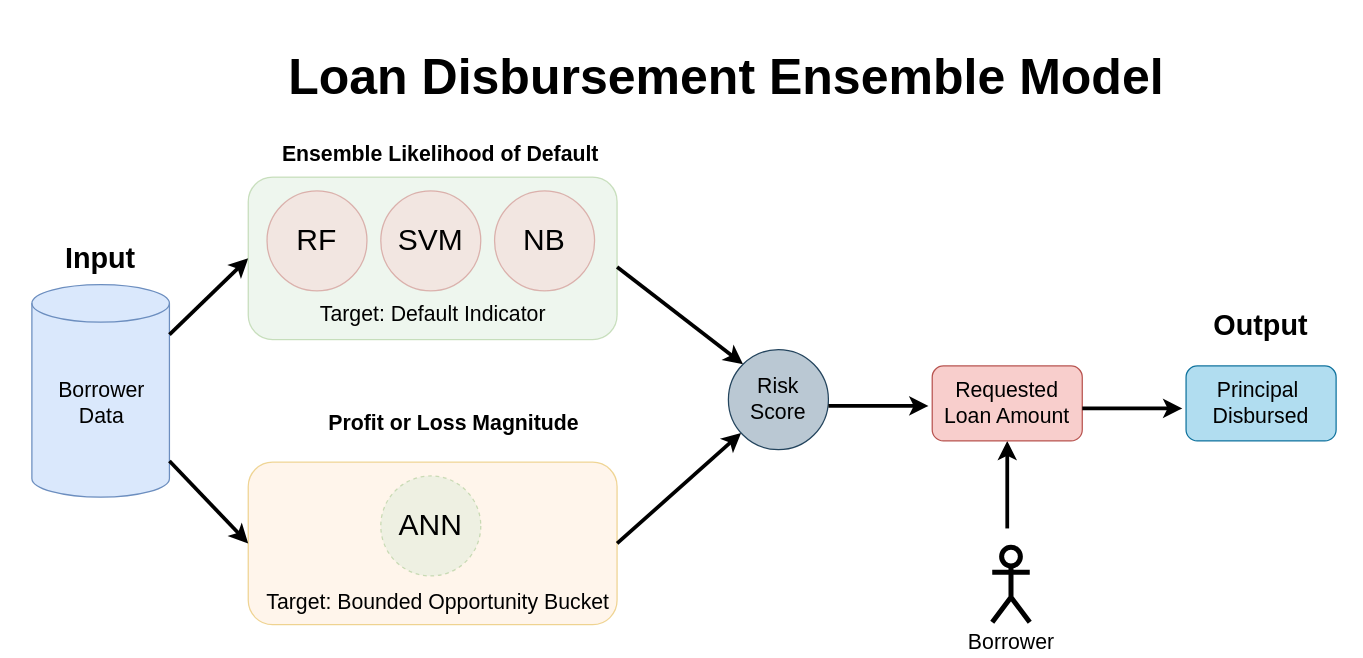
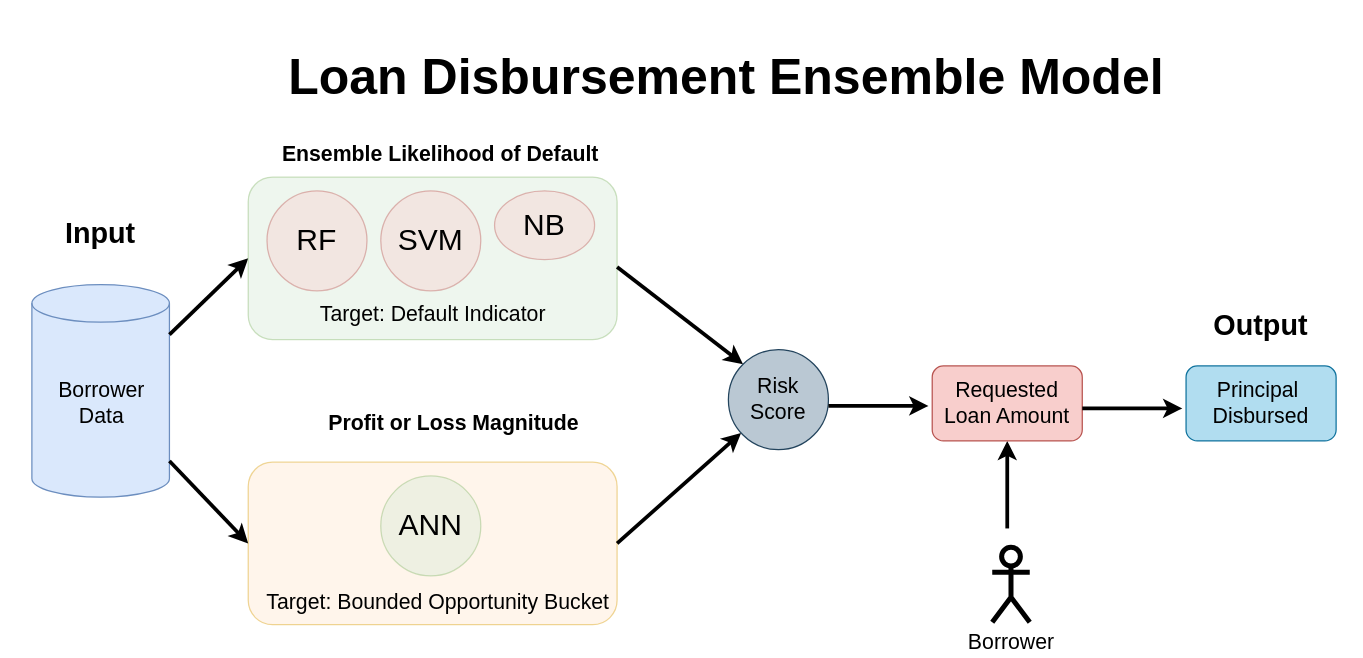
(544, 241) -> (544, 225)
(101, 258) -> (101, 233)
(431, 526) -> (431, 526)
